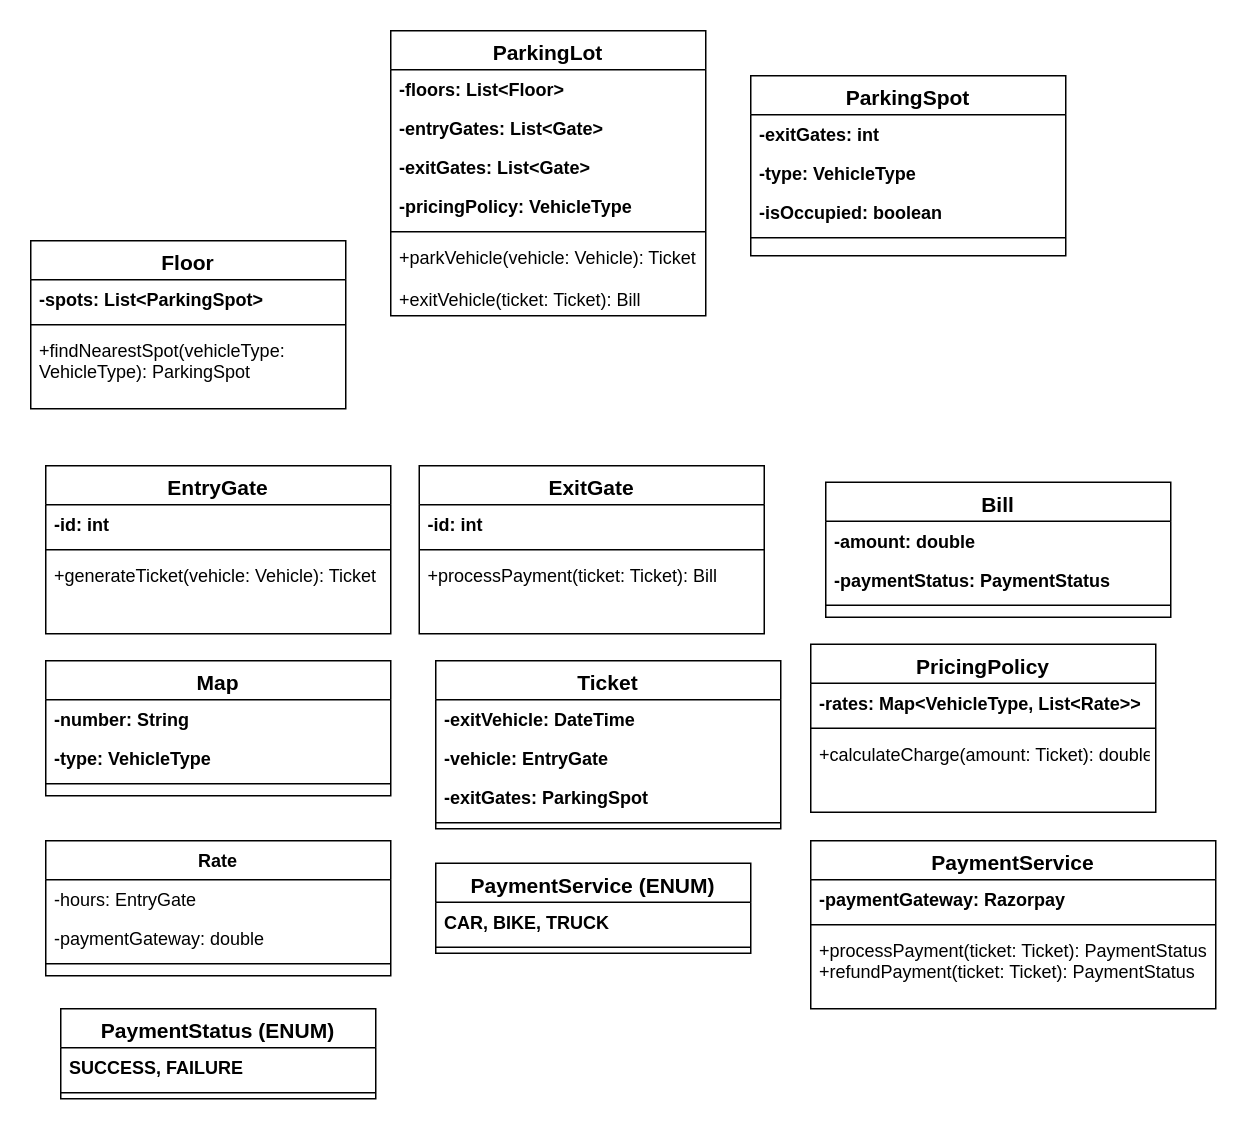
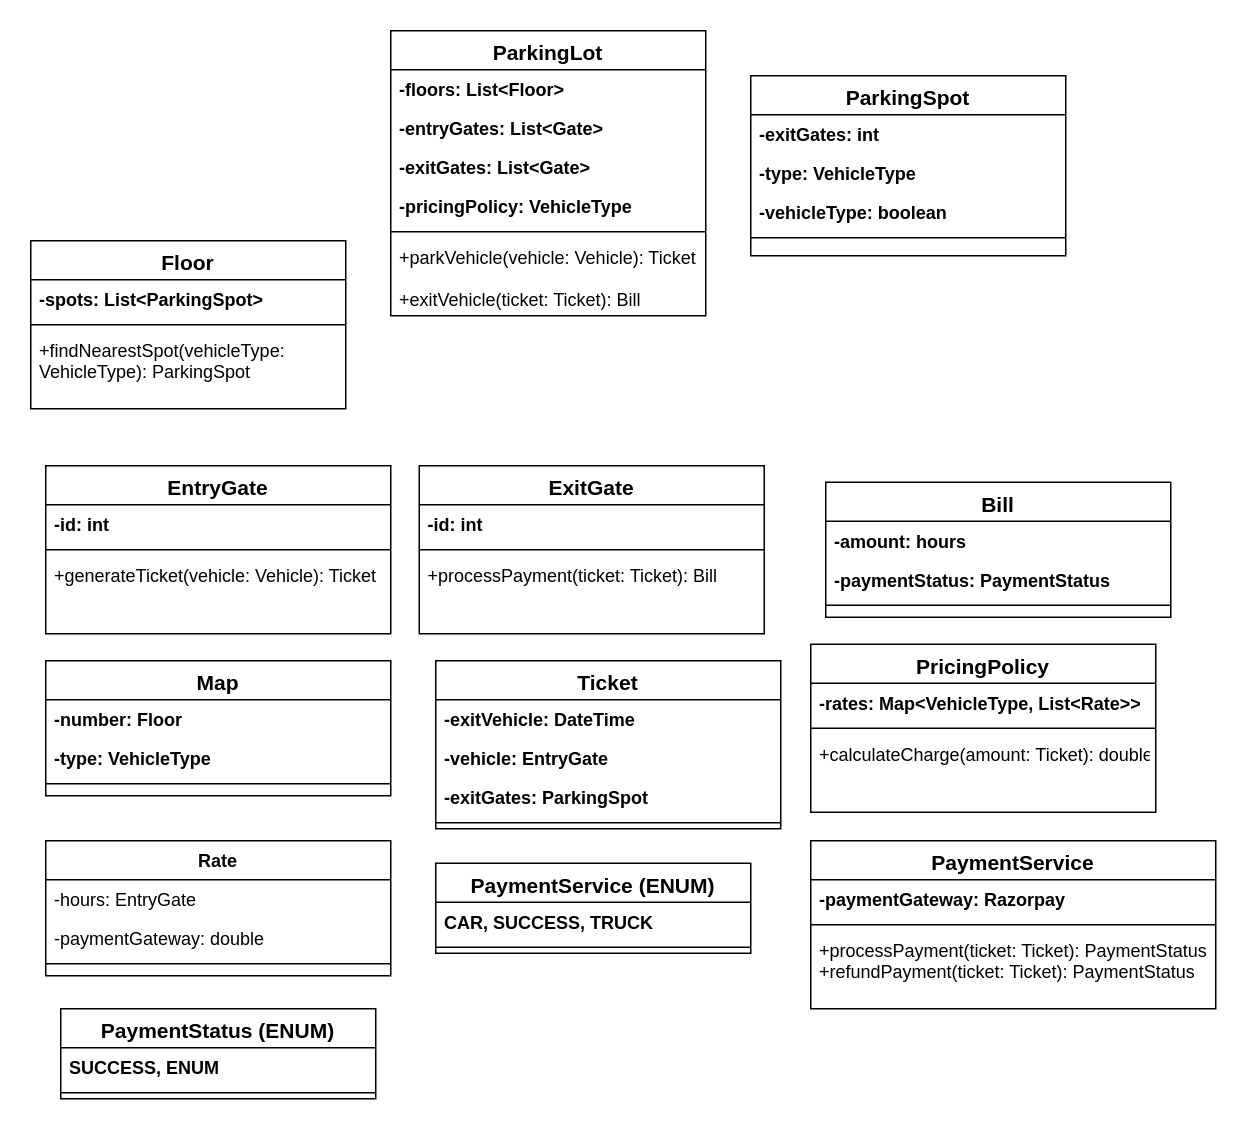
(848, 213) -> (853, 213)
(903, 542) -> (900, 542)
(123, 720) -> (118, 720)
(515, 923) -> (530, 923)
(145, 1068) -> (130, 1068)
